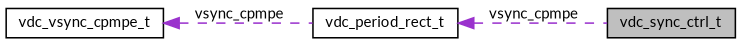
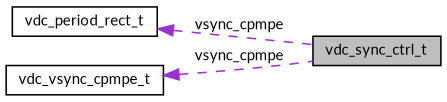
(246, 23) -> (246, 69)
